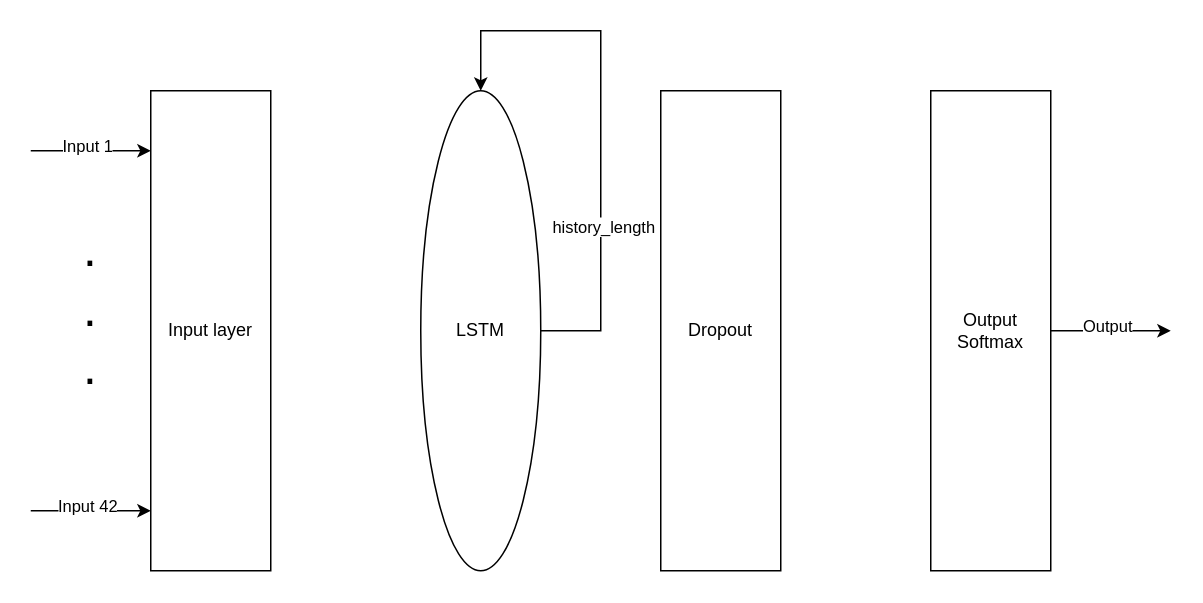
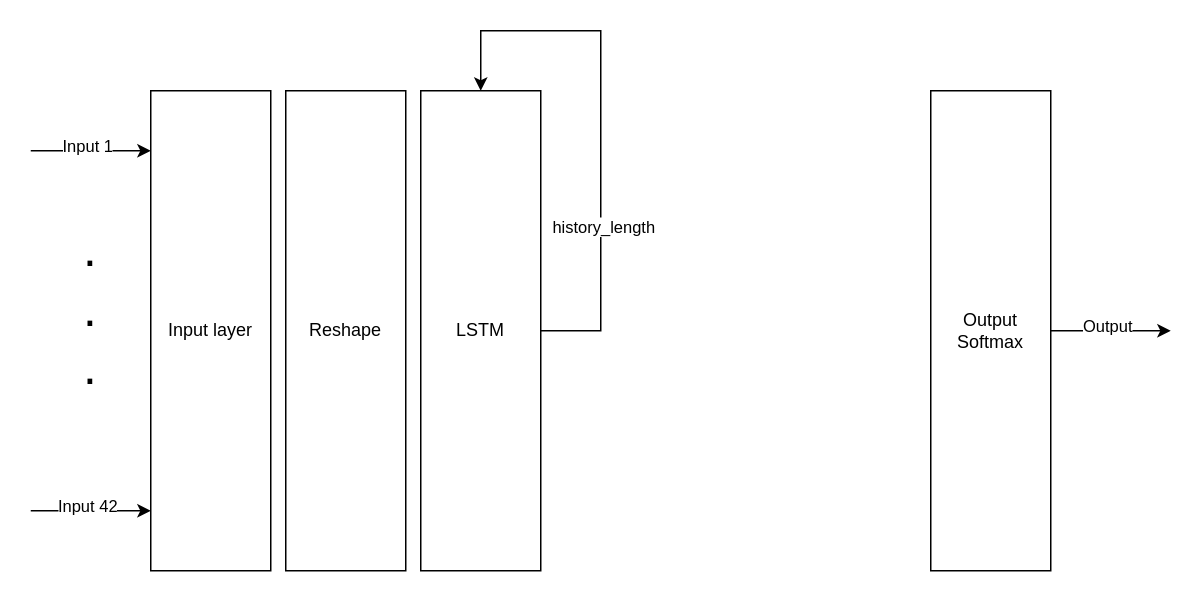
none -> (346, 331)
(481, 331) -> (481, 331)
(721, 331) -> none
